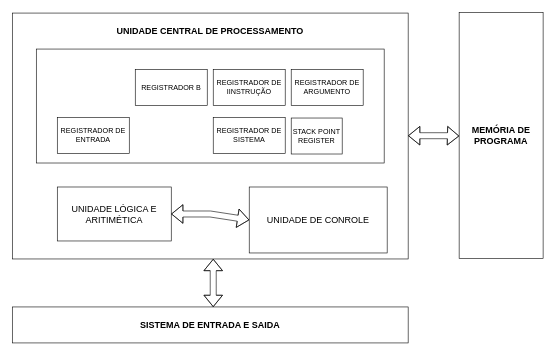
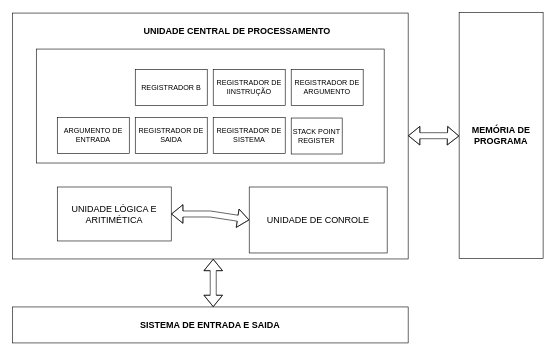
(210, 31) -> (237, 31)
(93, 135) -> (93, 135)
none -> (171, 135)
